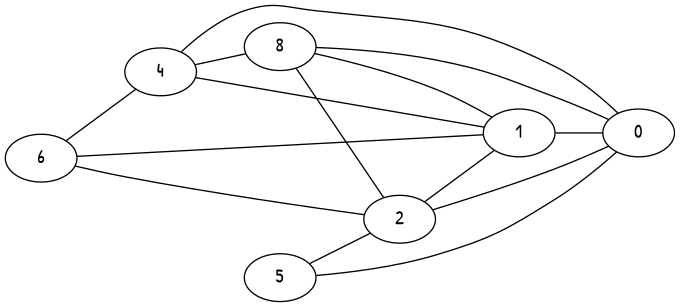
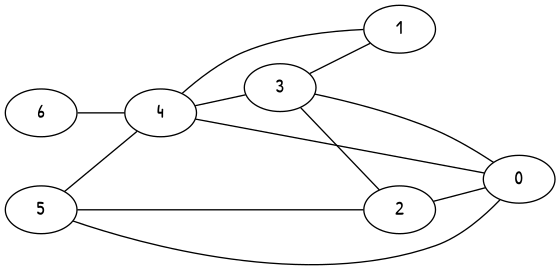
(280, 47) -> (280, 88)
(579, 133) -> none
(280, 146) -> none
none -> (101, 161)
(459, 176) -> none
(219, 193) -> none
